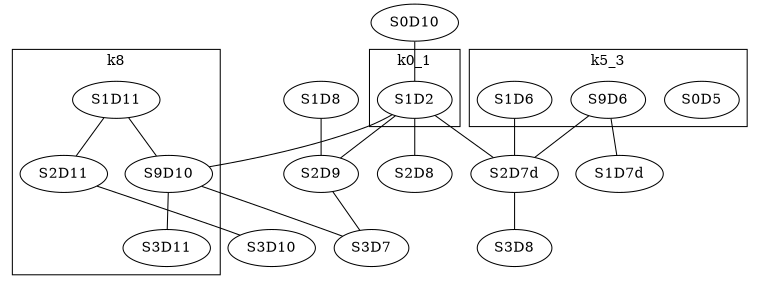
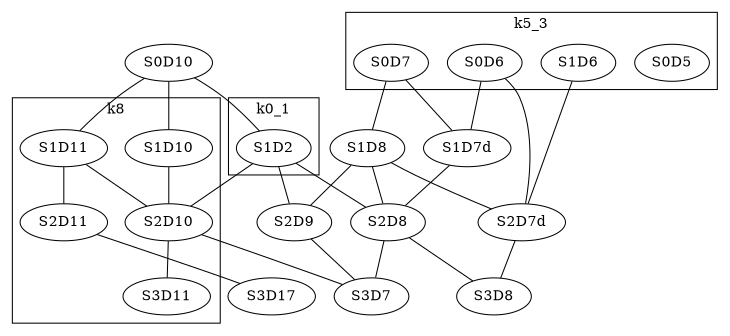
none -> (391, 63)
(608, 100) -> (485, 63)
none -> (107, 105)
(464, 137) -> (441, 187)
none -> (169, 148)
(169, 174) -> (169, 222)
none -> (378, 185)
none -> (425, 187)
(272, 248) -> (272, 296)
none -> (380, 259)
none -> (441, 259)
